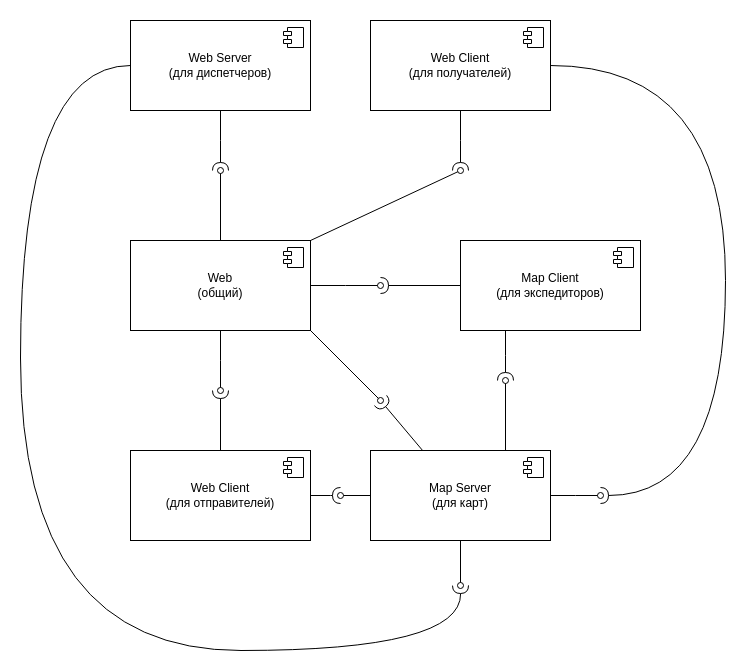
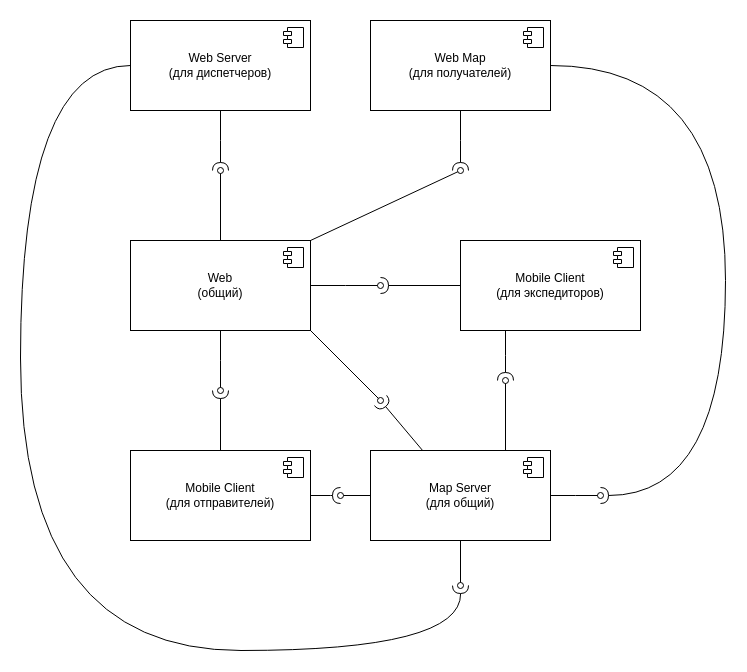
(461, 66) -> (461, 66)
(551, 286) -> (551, 286)
(221, 496) -> (221, 496)
(461, 496) -> (461, 496)
